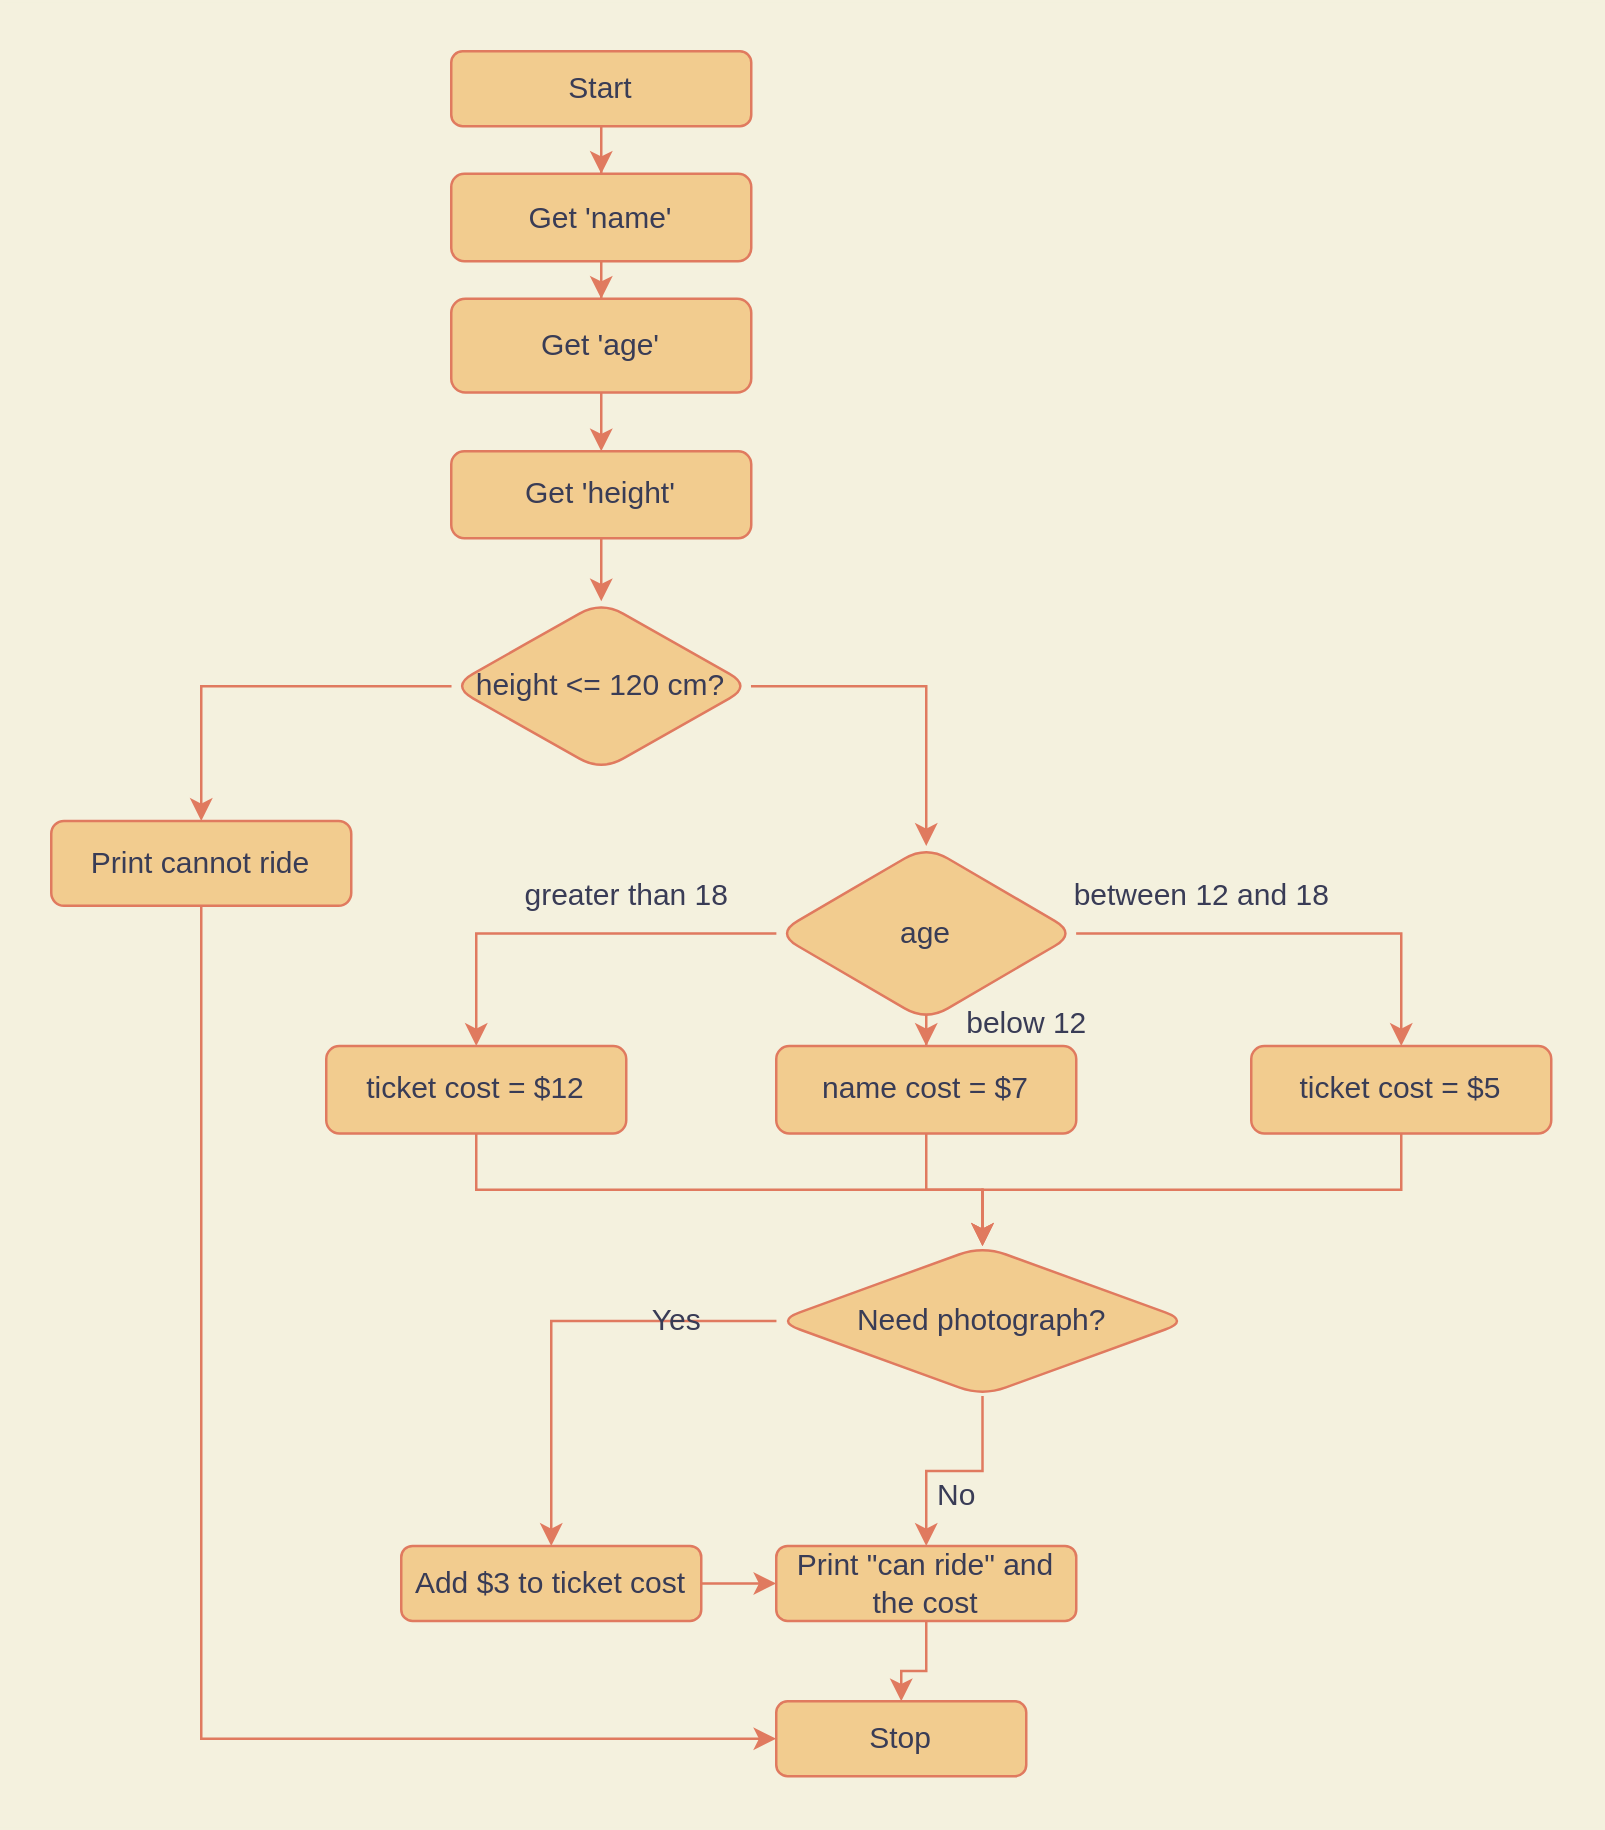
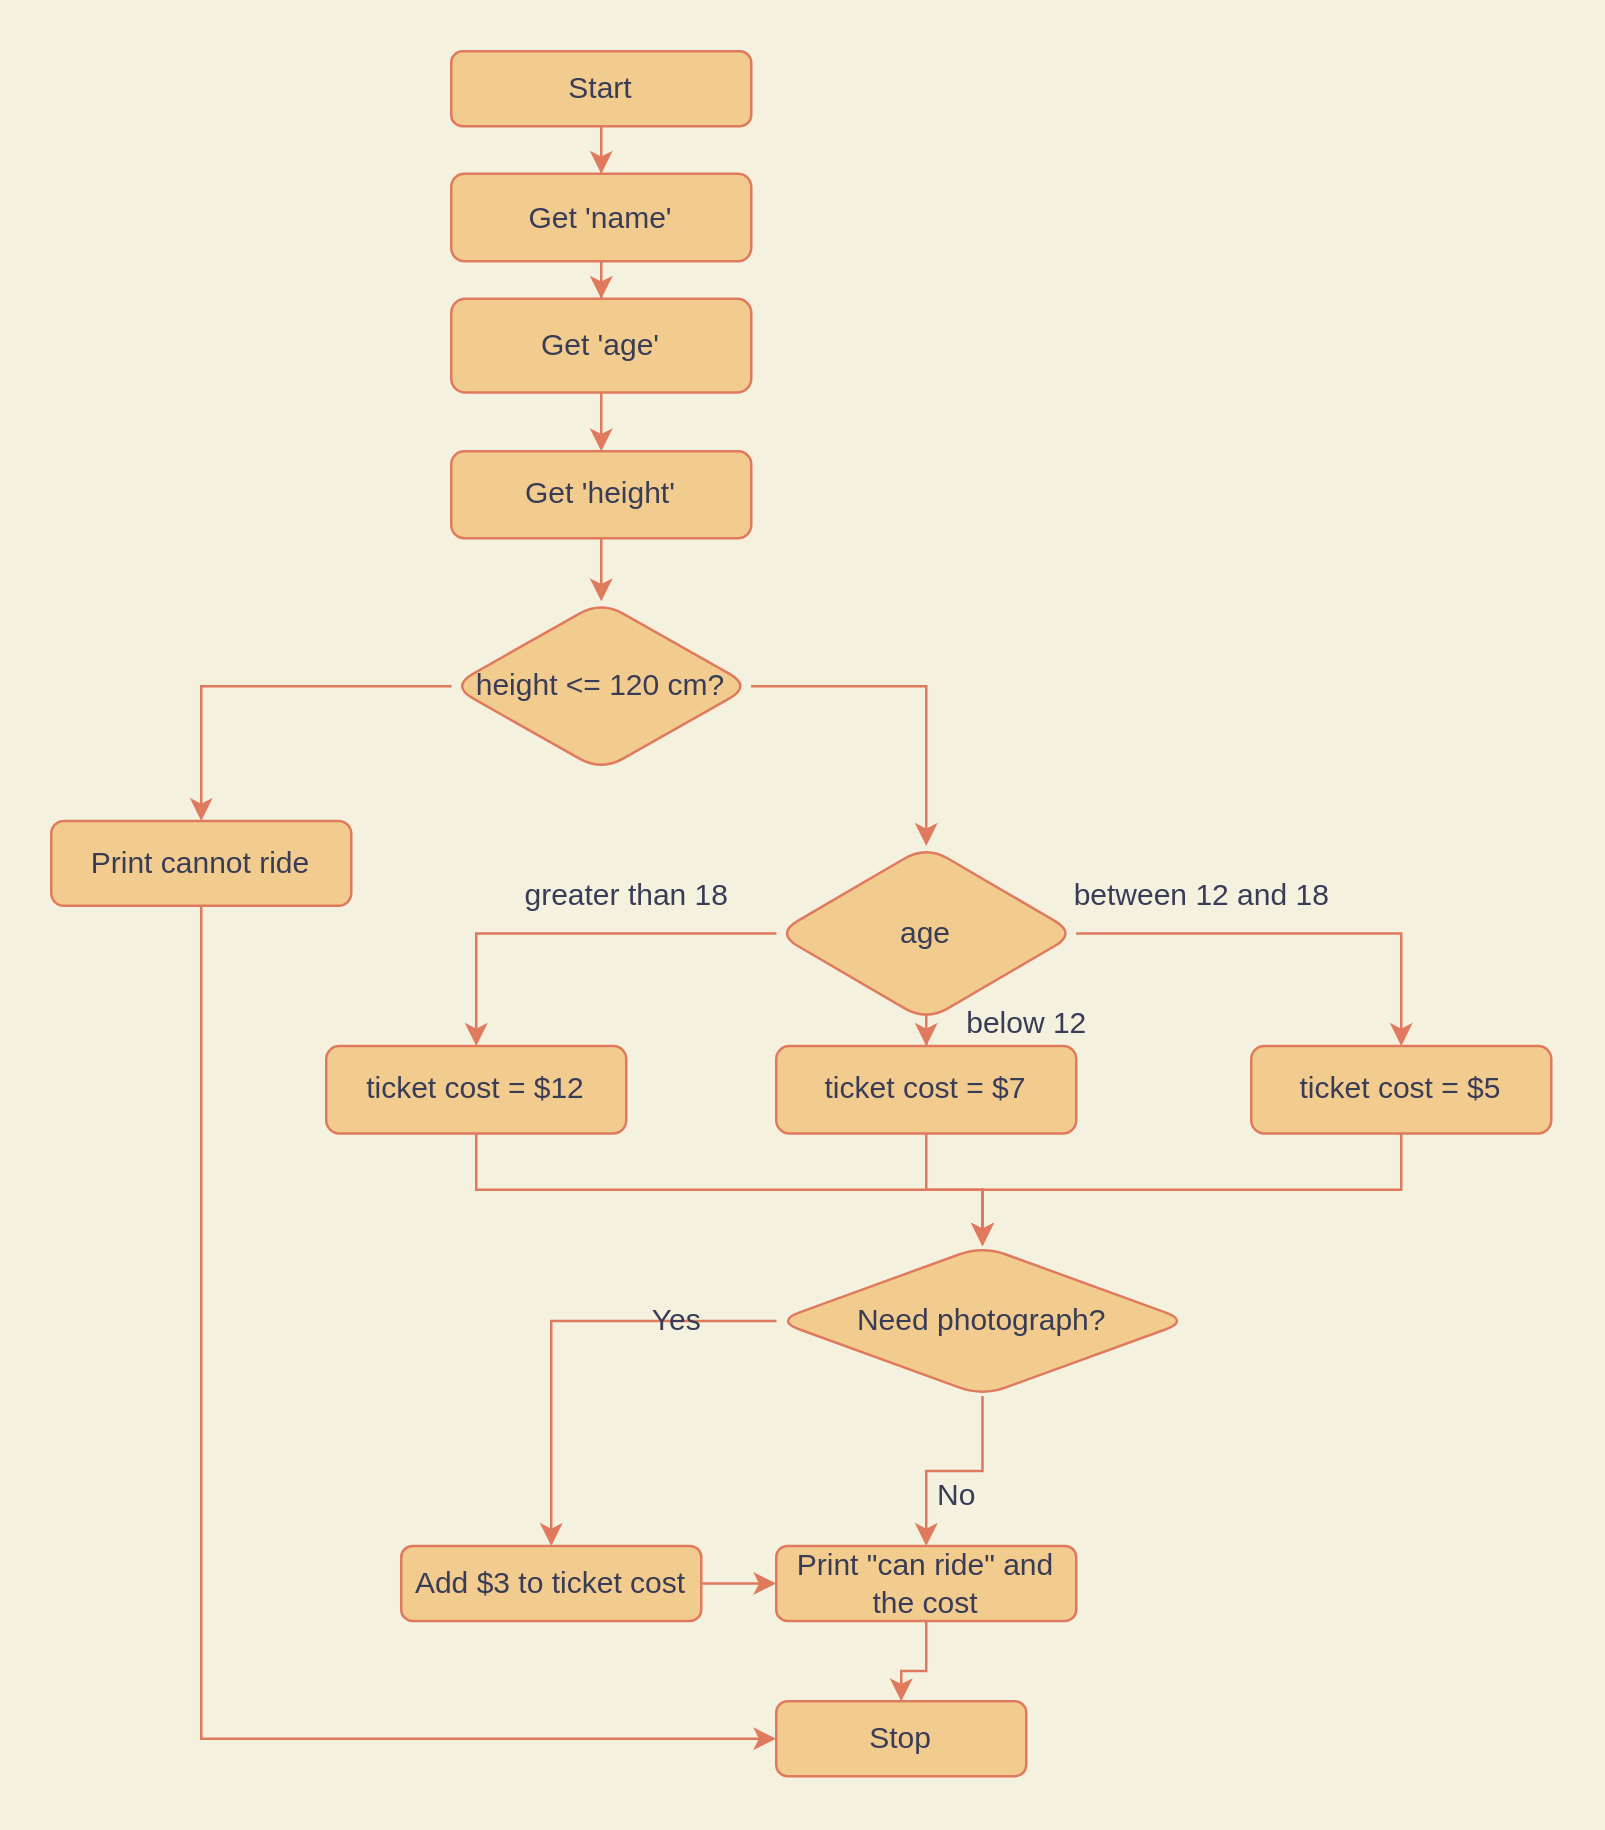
(926, 1089) -> (926, 1089)
